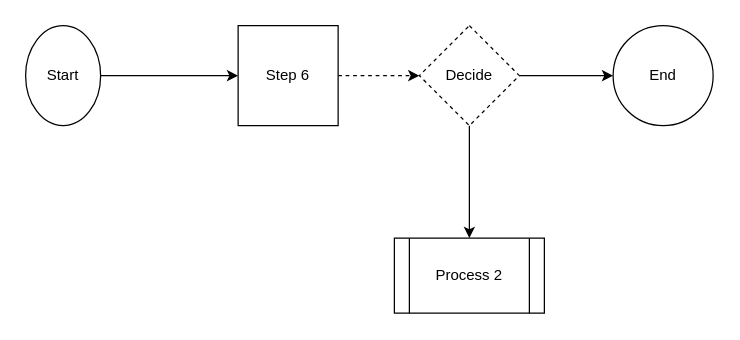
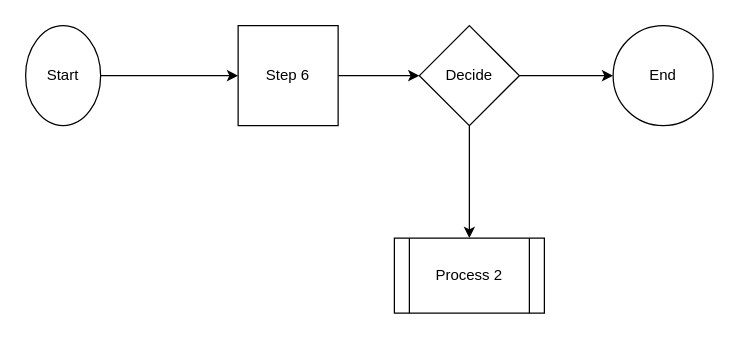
(375, 76) -> (375, 76)
(469, 76) -> (469, 76)
